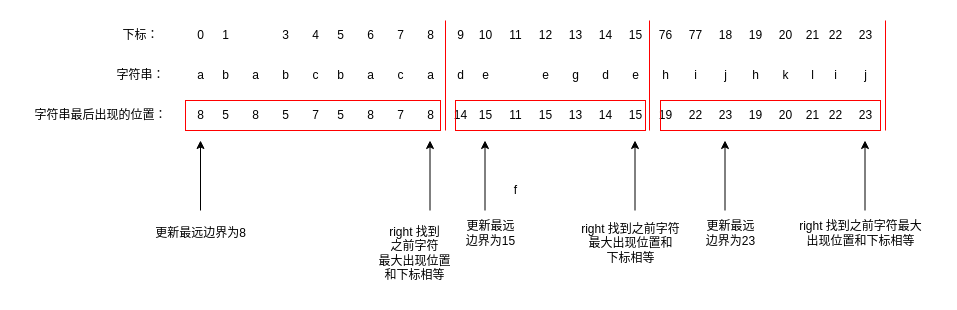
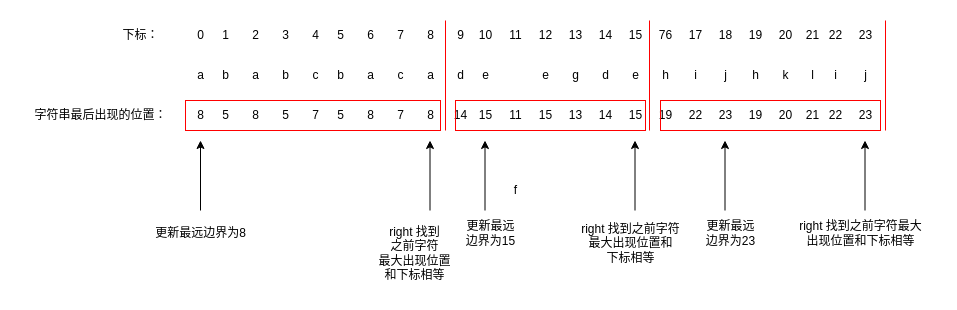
none -> (256, 36)
(696, 36) -> (696, 36)
(141, 76) -> none
